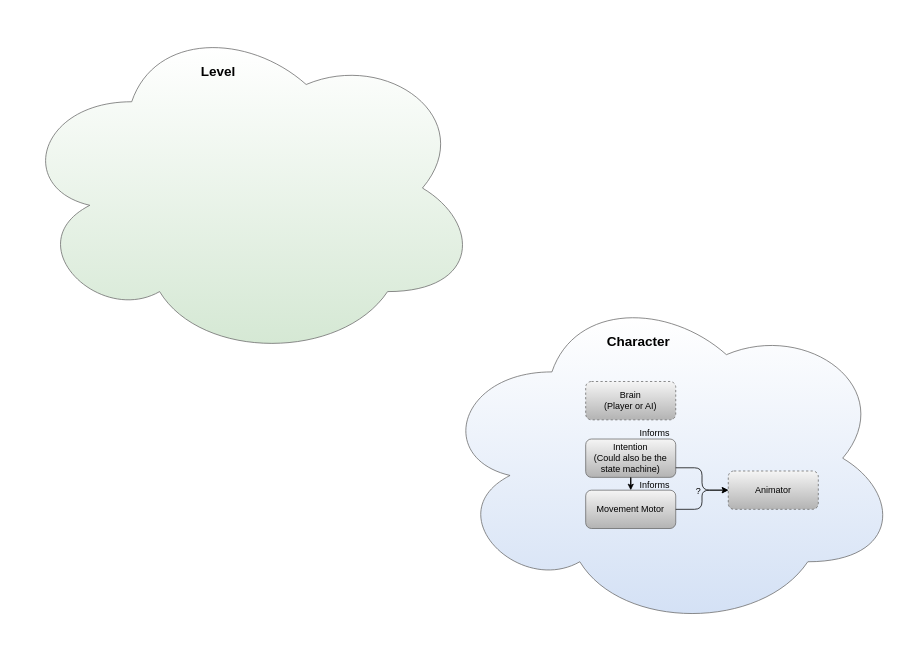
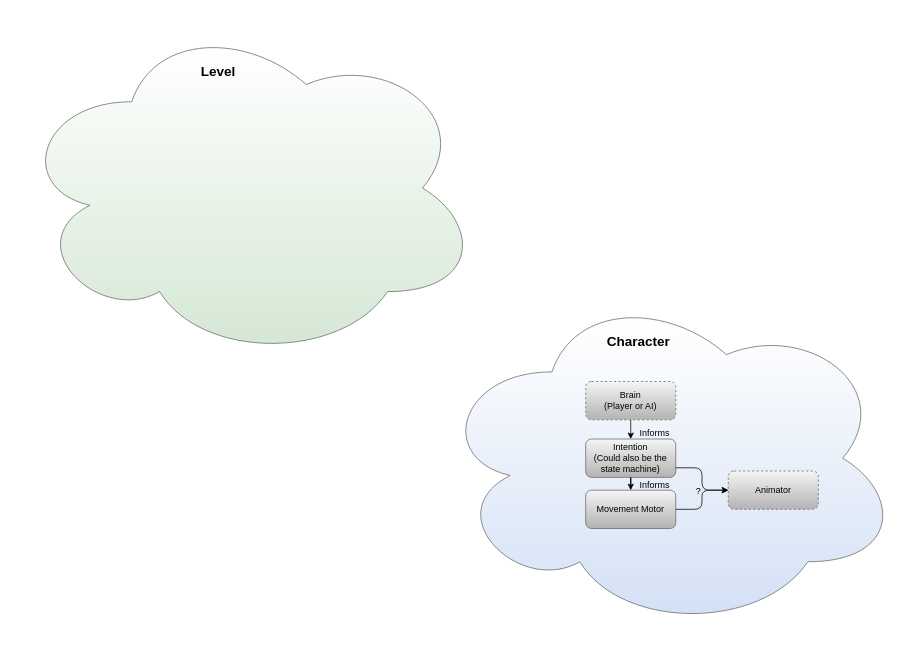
none -> (630, 427)
